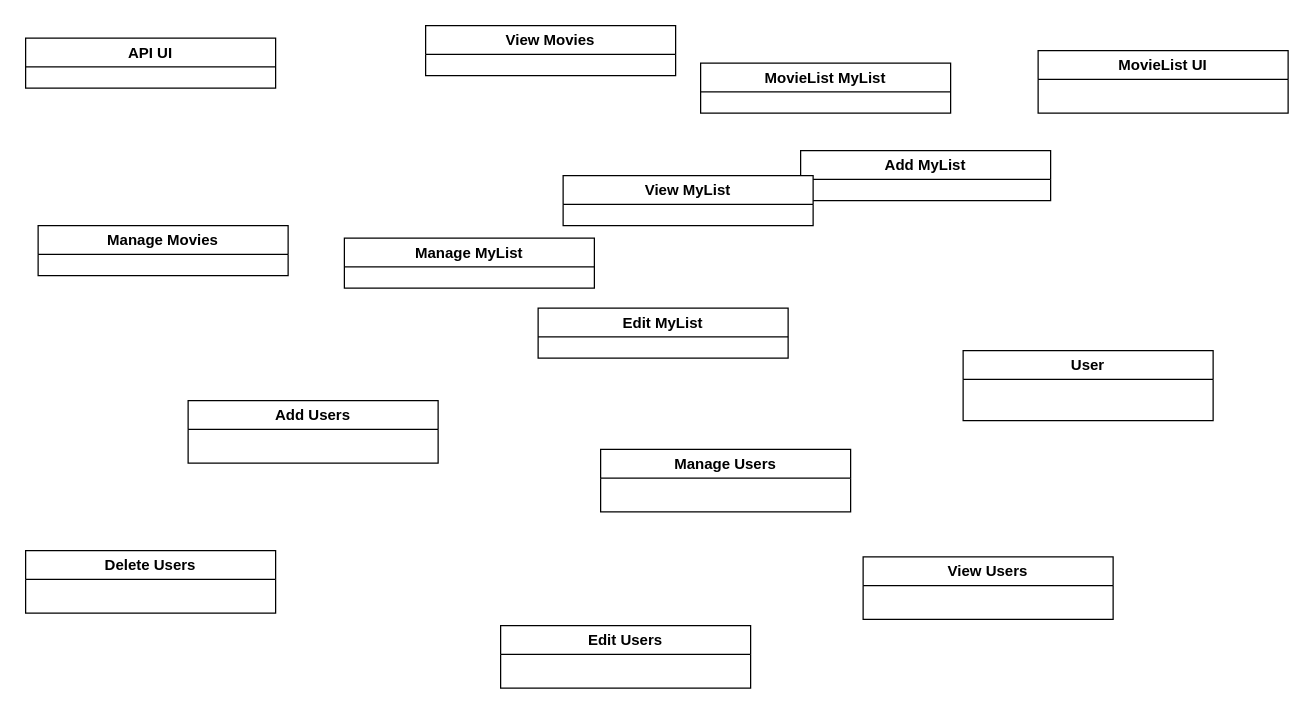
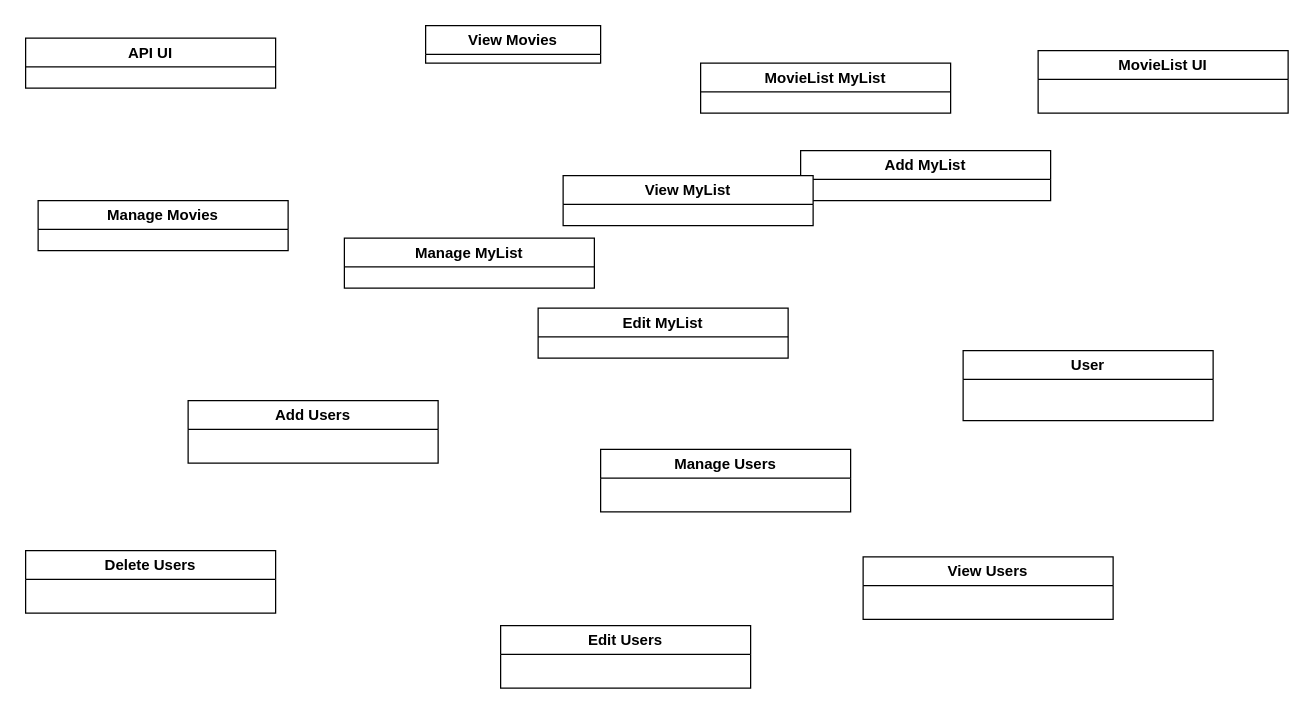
(551, 51) -> (513, 44)
(163, 251) -> (163, 226)
